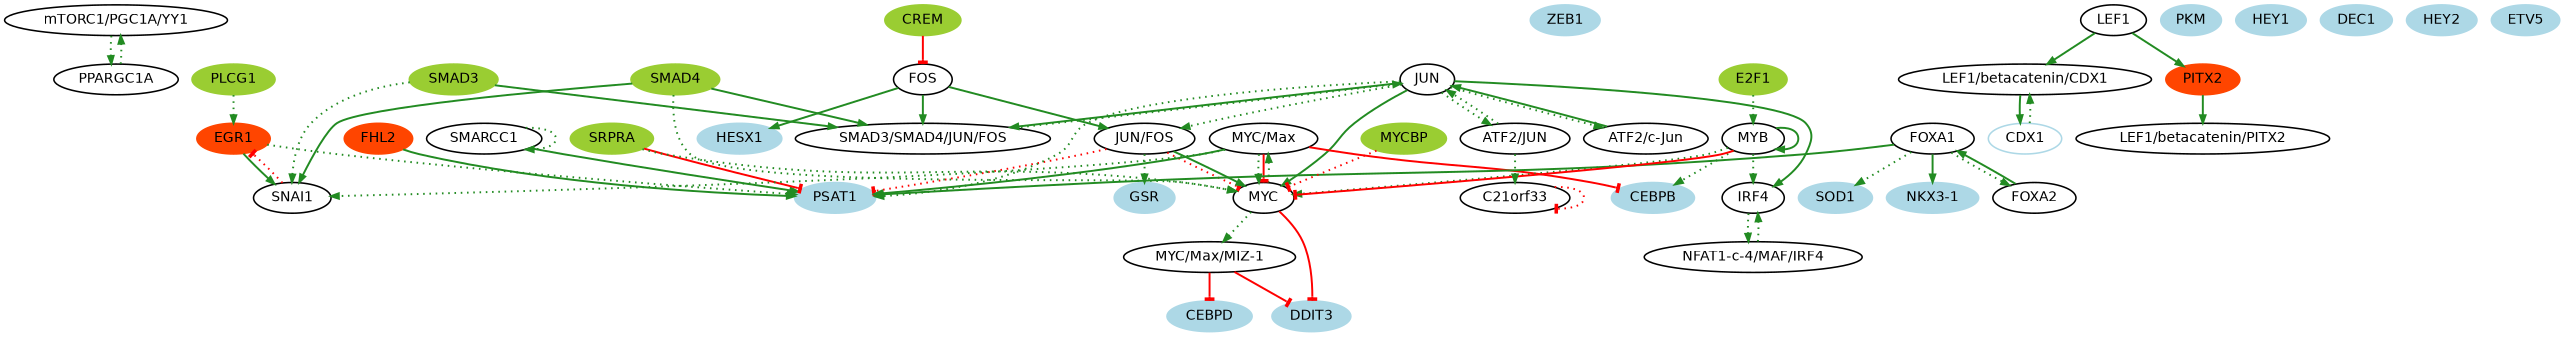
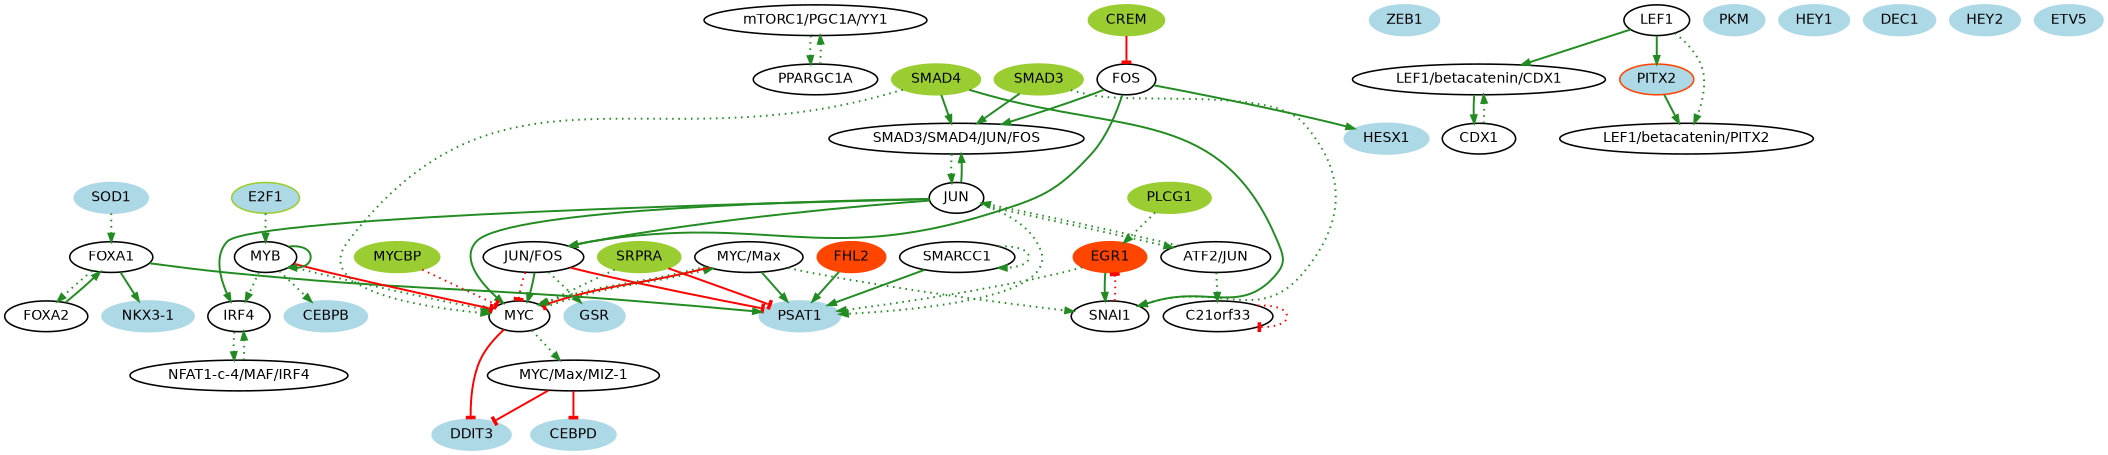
none -> (1703, 70)
(1753, 79) -> (266, 198)
(2203, 79) -> (1657, 79)
(1295, 104) -> (753, 218)
(1646, 139) -> none
(2025, 139) -> (1479, 139)
(1463, 166) -> none
(1887, 166) -> (111, 224)
(992, 172) -> (665, 289)
